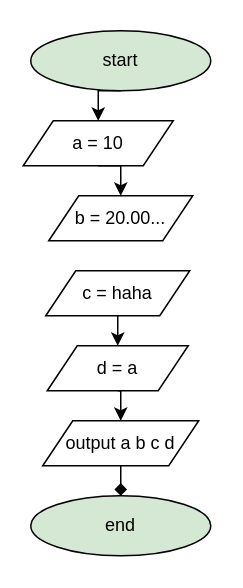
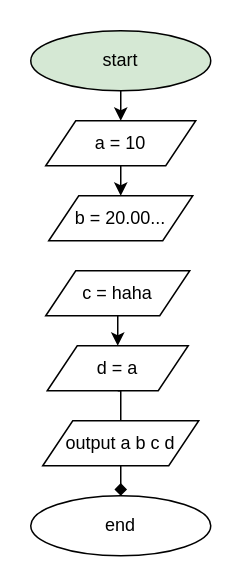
(98, 143) -> (121, 143)
(121, 409) -> (121, 413)
(121, 526) -> (121, 526)
